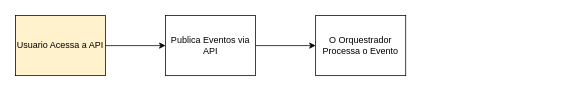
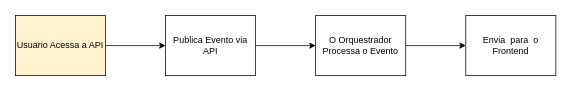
(210, 45) -> (210, 45)
none -> (432, 45)
none -> (510, 45)
